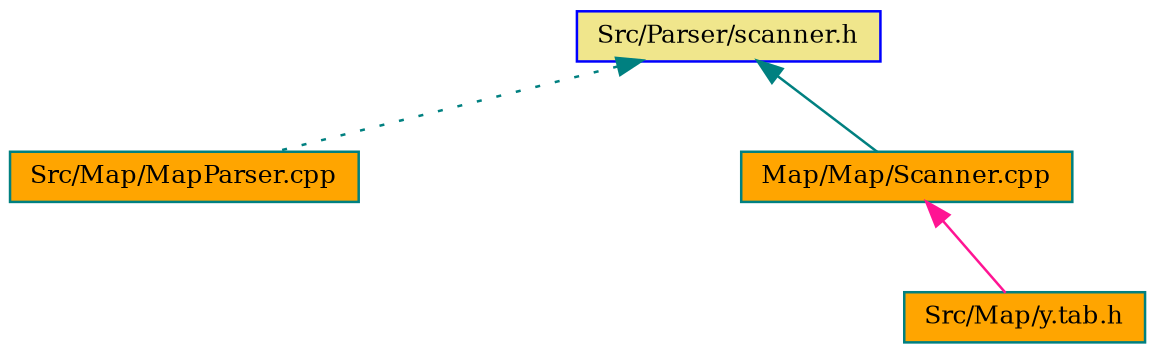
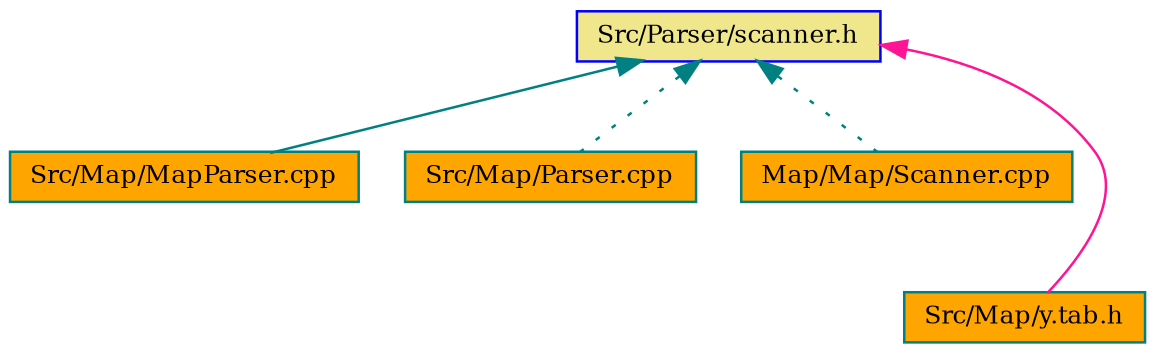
(444, 110) -> (444, 110)
(828, 114) -> (828, 114)
none -> (551, 177)
(974, 257) -> (1076, 130)
